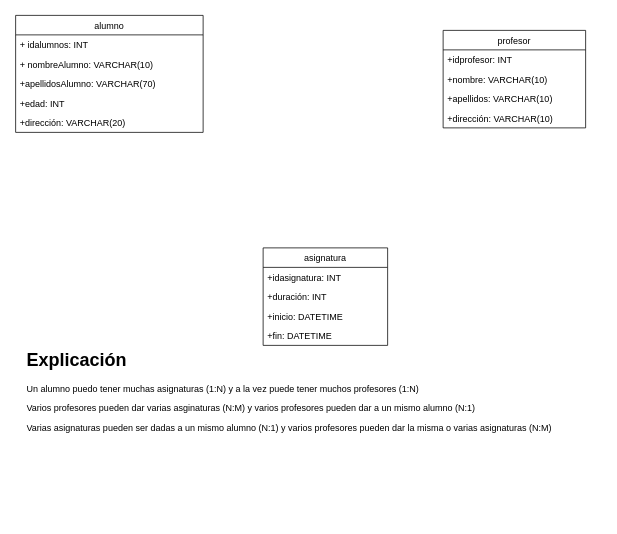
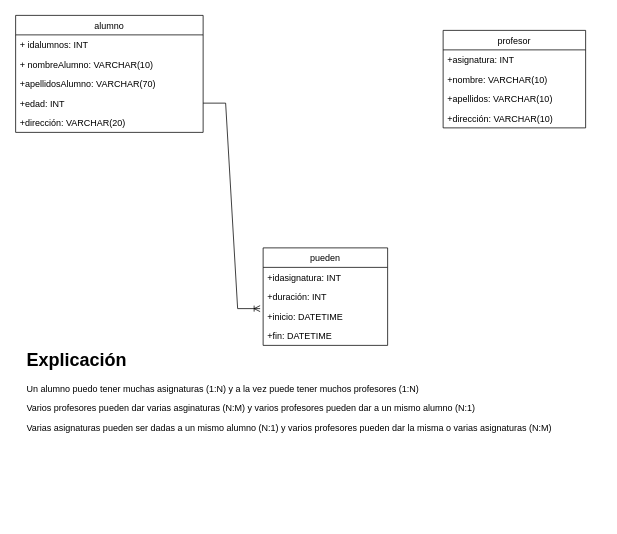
(484, 60) -> (484, 60)
none -> (232, 215)
(325, 258) -> (325, 258)
